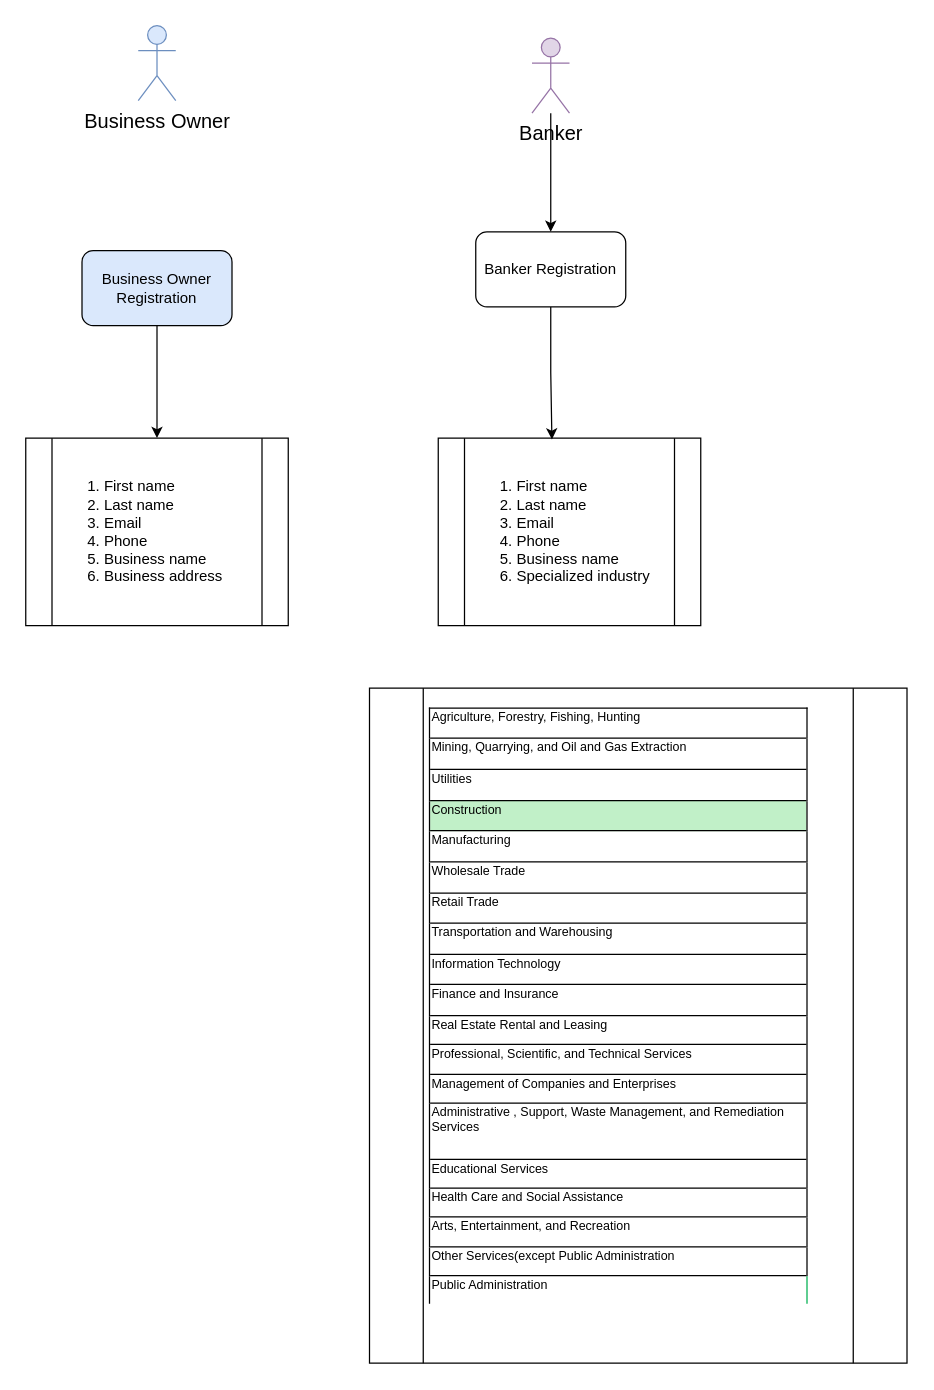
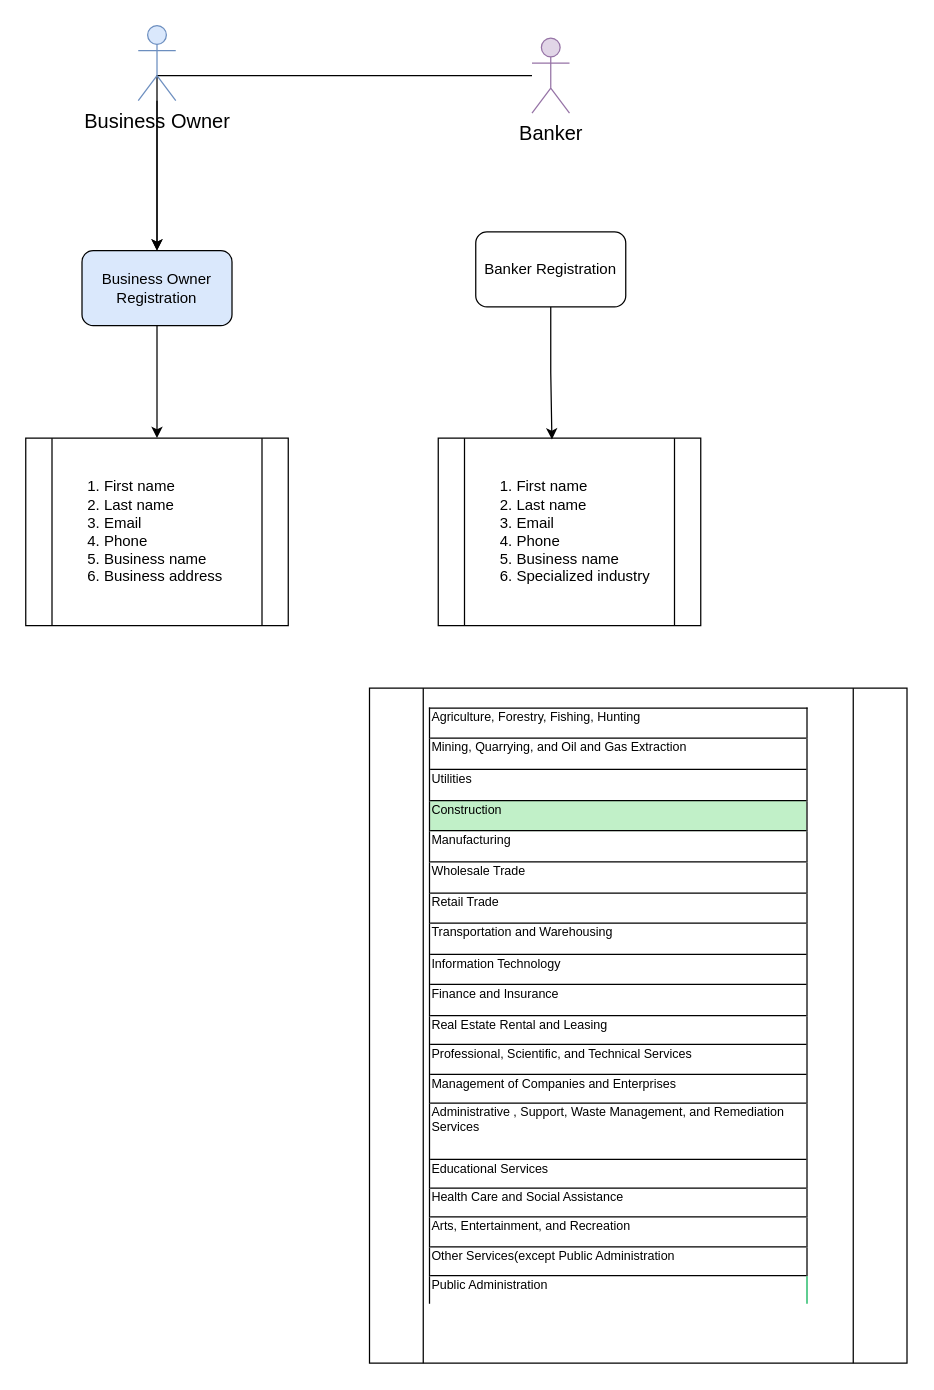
(551, 169) -> (347, 76)
none -> (157, 243)
